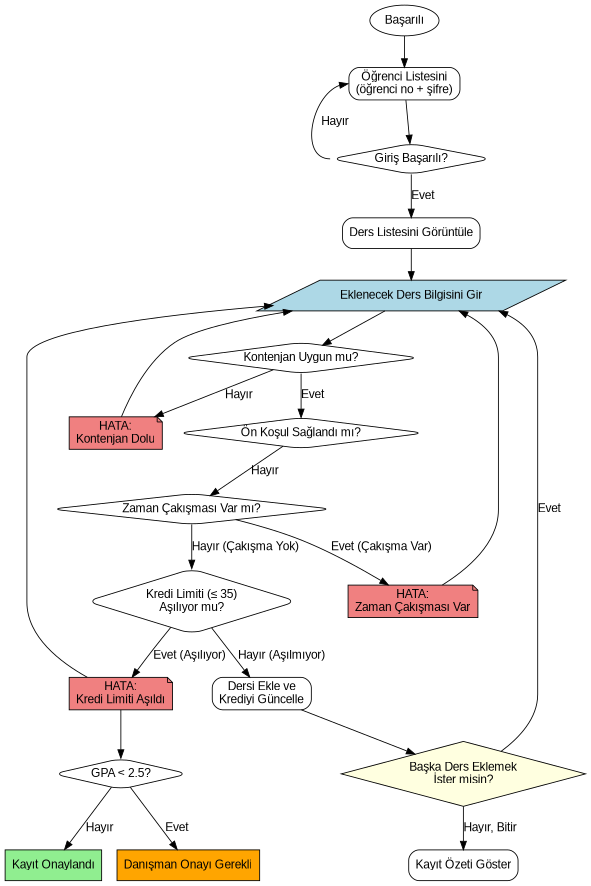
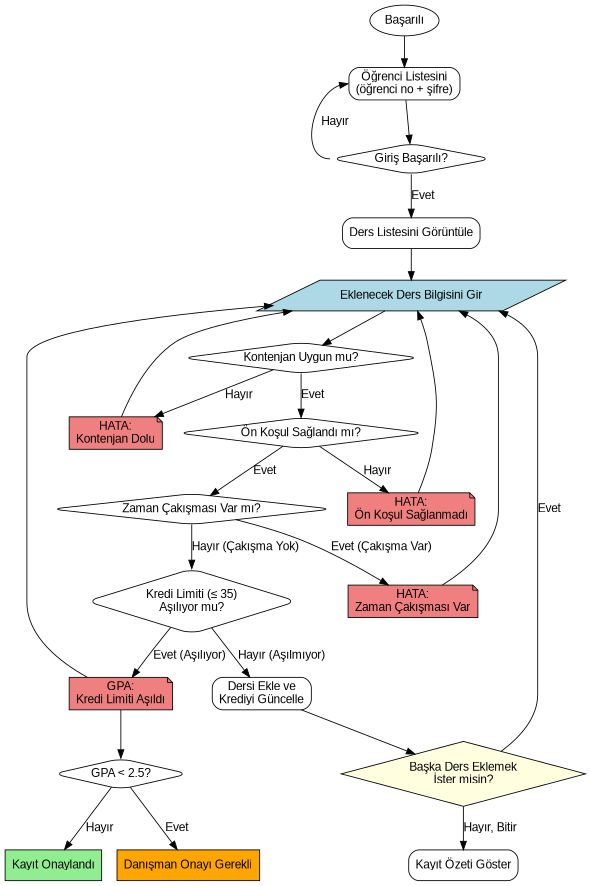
(265, 471) -> (265, 471)
none -> (411, 509)
(121, 694) -> (121, 694)
